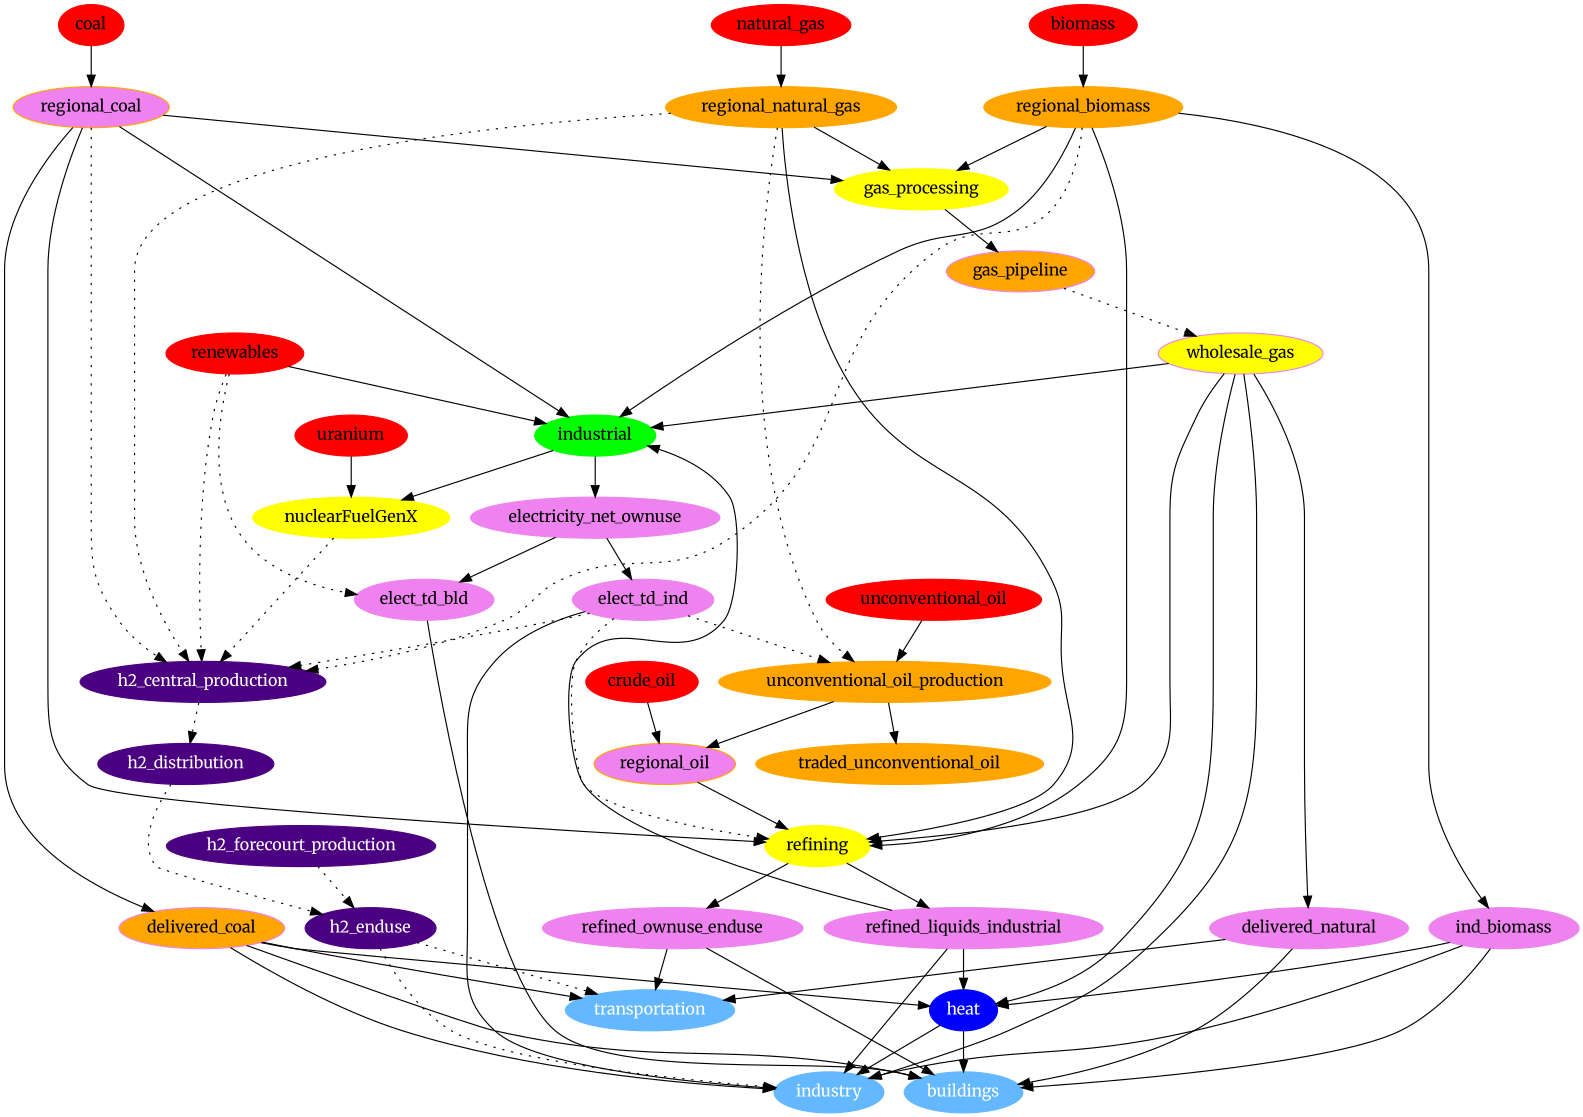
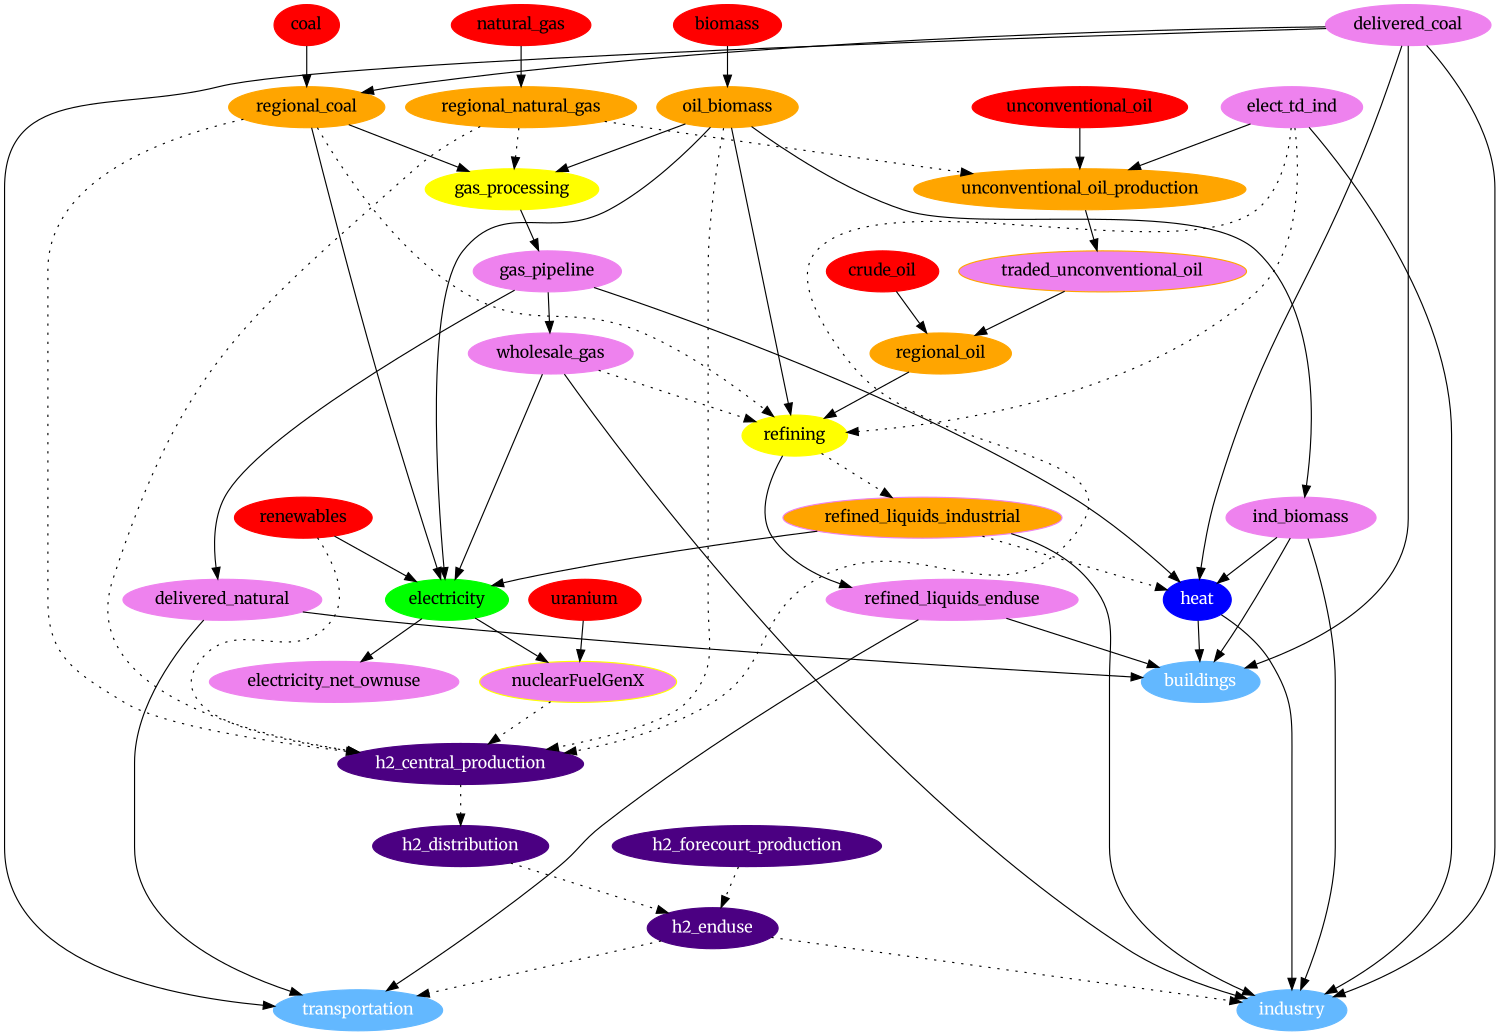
(91, 107) -> (307, 107)
(1083, 107) -> (727, 107)
(847, 146) -> (517, 143)
(1021, 271) -> (547, 271)
(1119, 308) -> (549, 307)
(1241, 353) -> (551, 353)
(595, 436) -> (447, 600)
(1006, 517) -> none
(351, 518) -> (578, 682)
(5, 542) -> (611, 63)
(616, 554) -> none
(424, 600) -> none
(1304, 630) -> (331, 402)
(753, 637) -> (1195, 145)
(1170, 712) -> (672, 394)
(776, 723) -> (1025, 311)
(1212, 735) -> (851, 386)
(665, 764) -> (941, 353)
(900, 764) -> (1103, 271)
(86, 783) -> (513, 312)
(883, 883) -> (852, 472)
(202, 928) -> (1408, 25)
(673, 928) -> (952, 600)
(964, 928) -> (922, 518)
(964, 964) -> (1087, 567)
